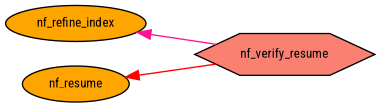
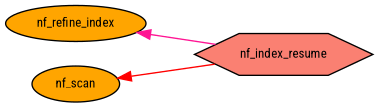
(285, 54) -> (284, 54)
(76, 84) -> (76, 84)
